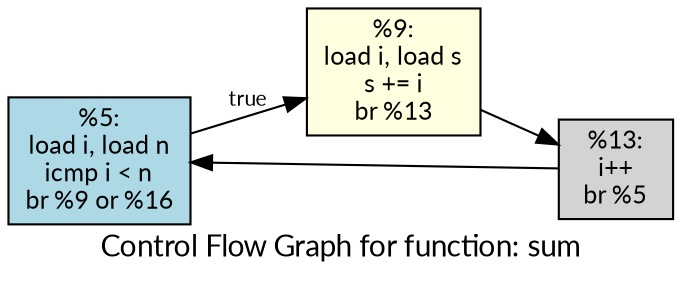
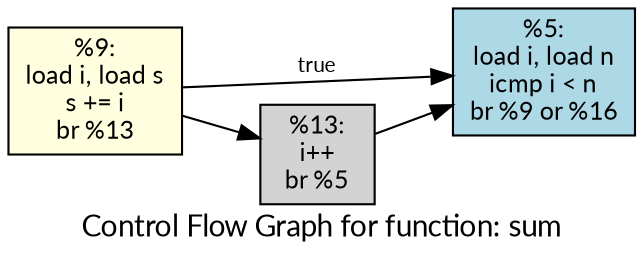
(238, 119) -> (307, 82)
